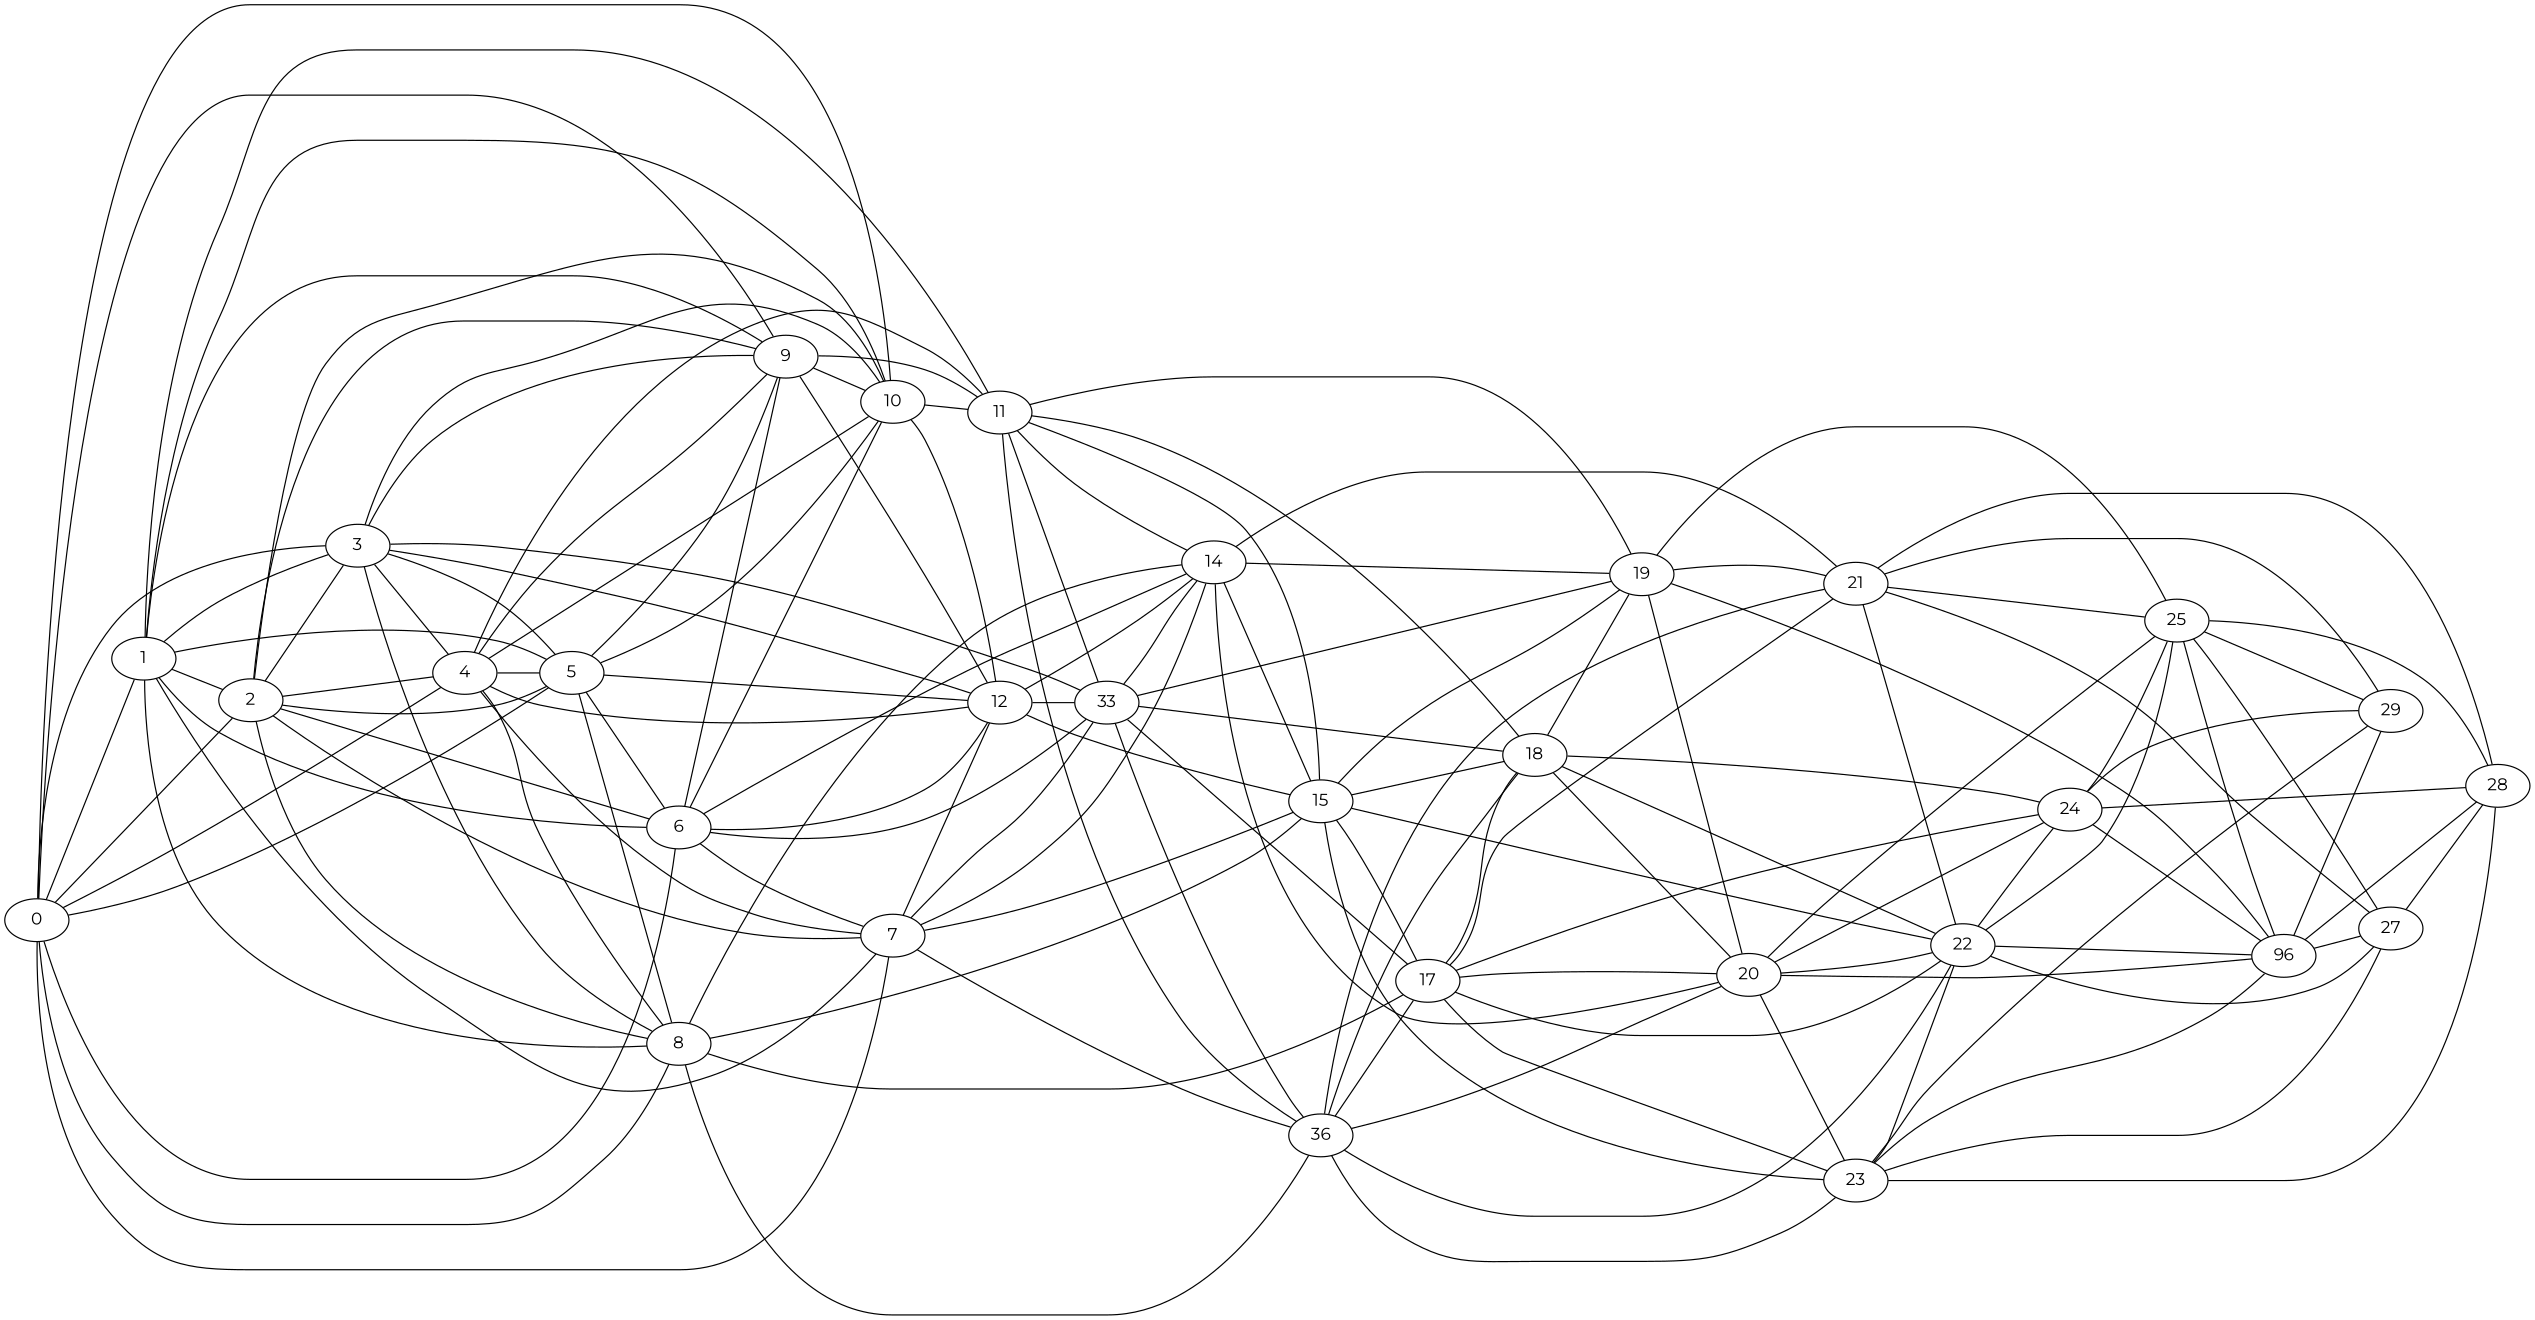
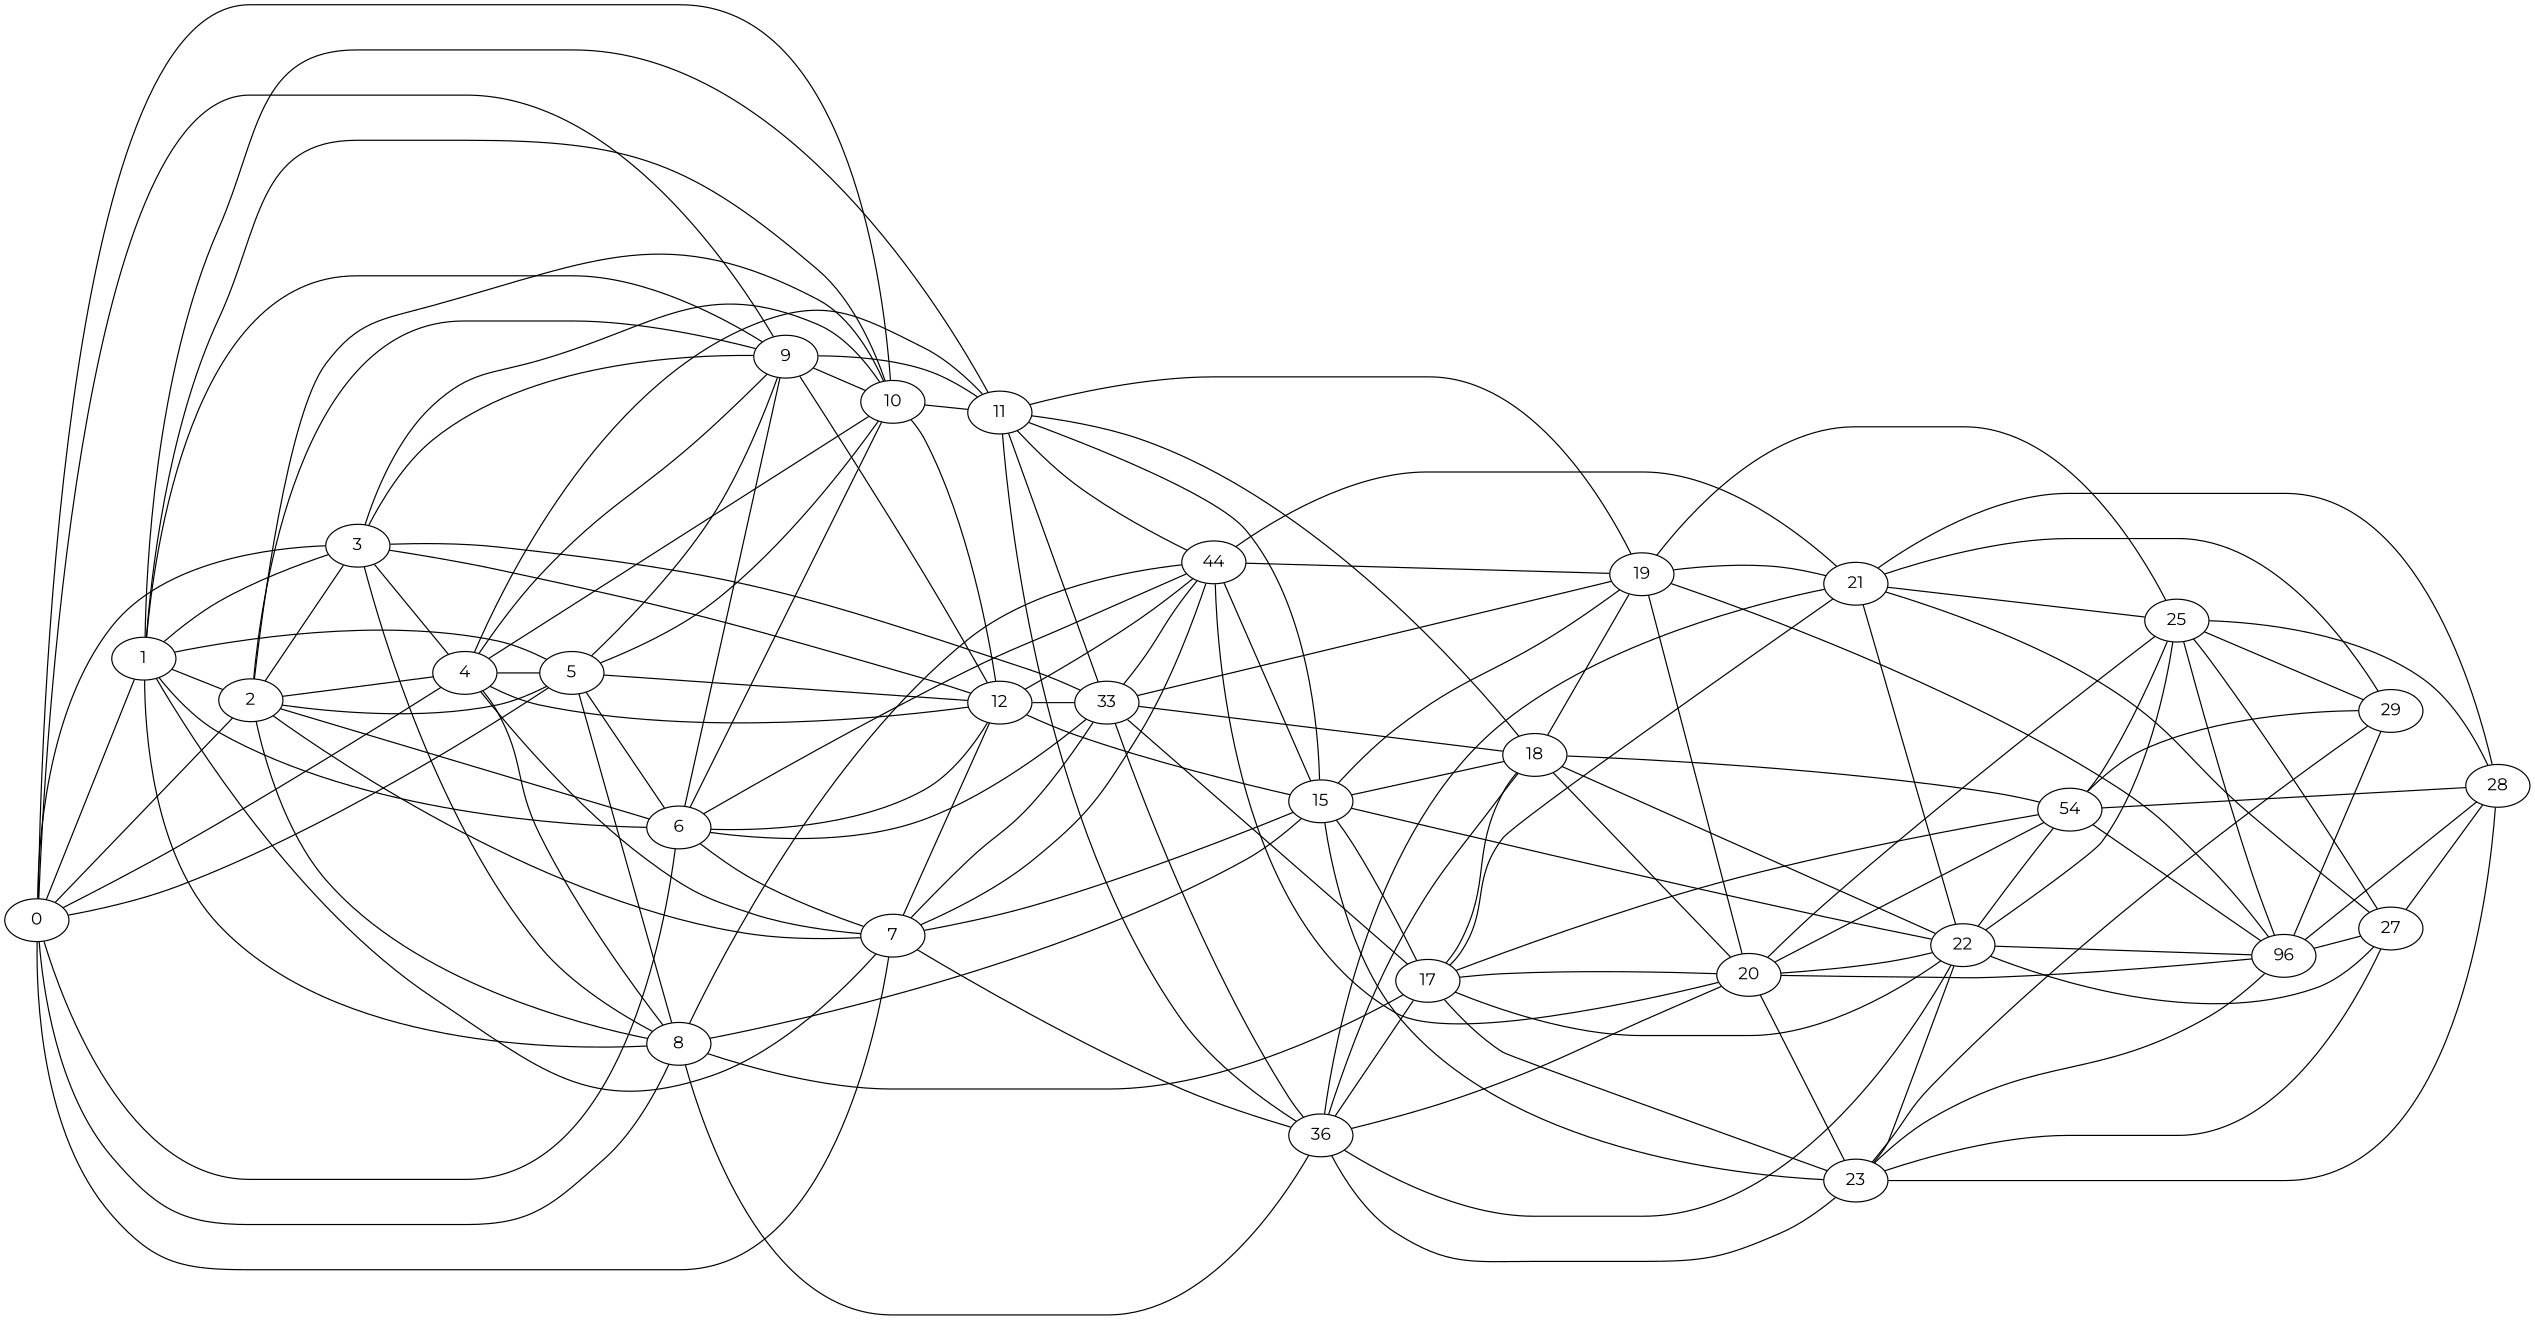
(1214, 562) -> (1214, 562)
(480, 591) -> none
(2070, 810) -> (2070, 810)
